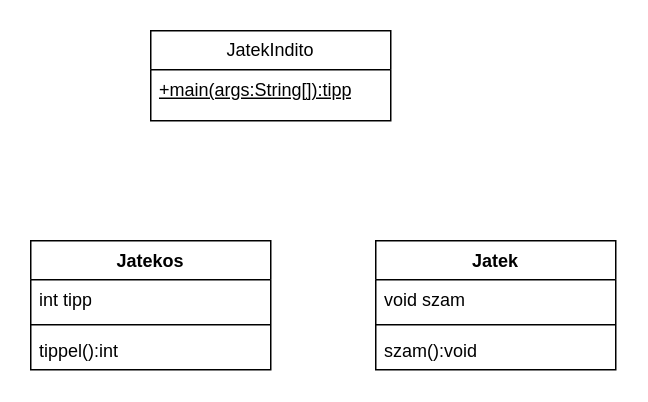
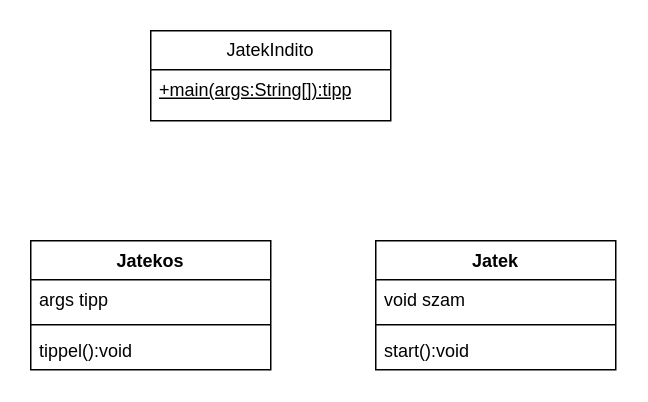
(73, 301) -> (80, 301)
(91, 352) -> (96, 352)
(436, 352) -> (441, 352)
